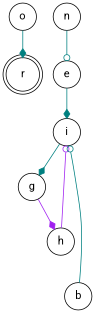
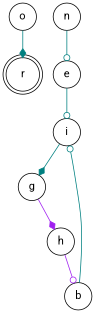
(67, 100) -> (67, 100)
(64, 190) -> (68, 266)
